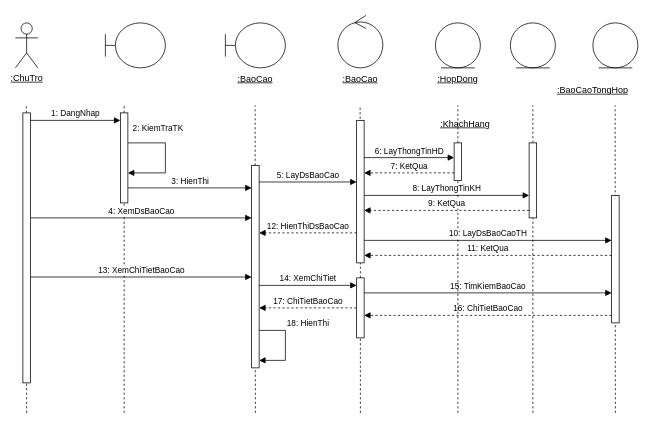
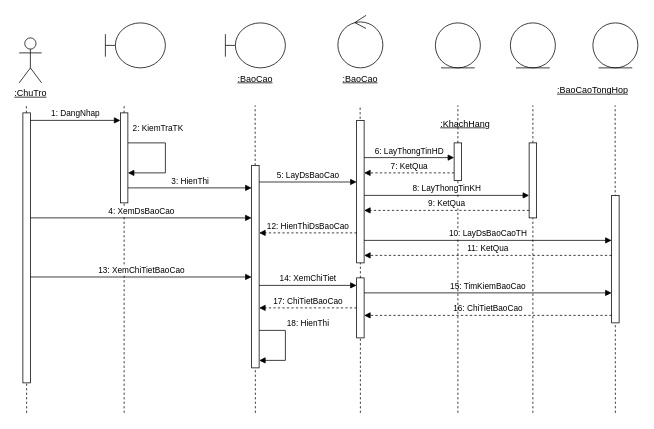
(27, 45) -> (30, 60)
(458, 79) -> none
